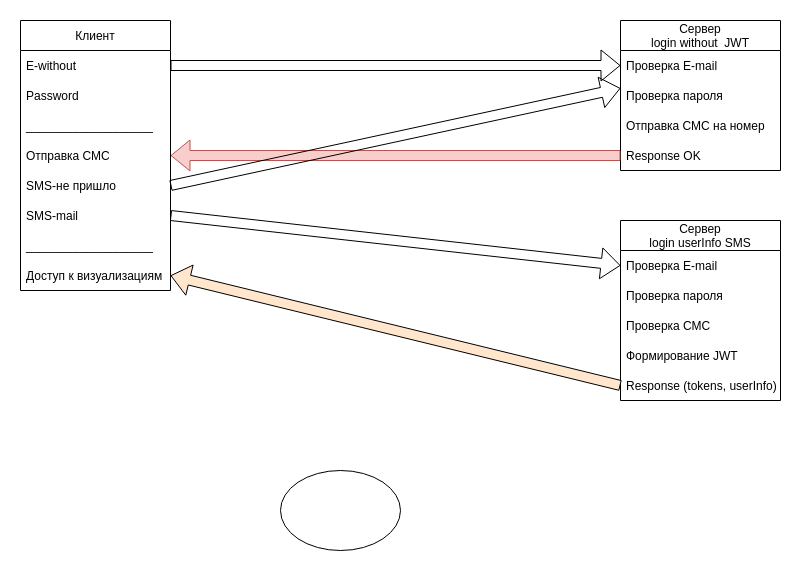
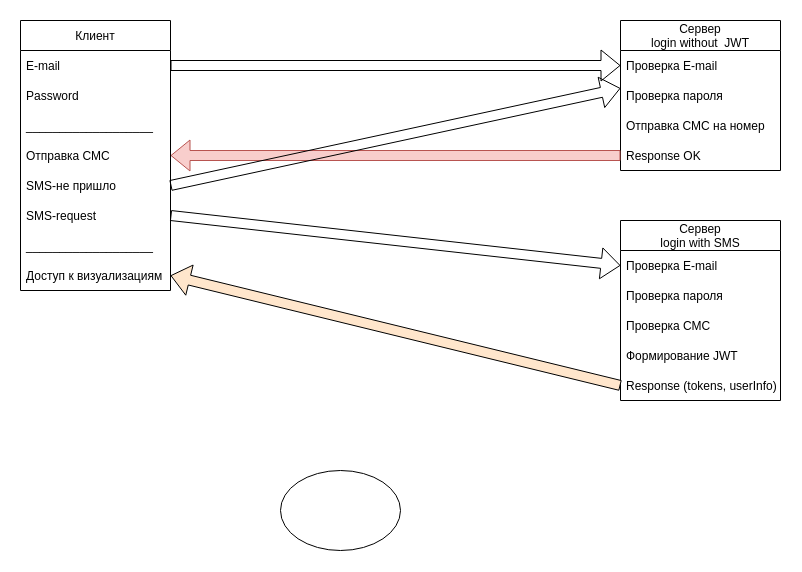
(55, 66) -> (43, 66)
(50, 216) -> (63, 216)
(700, 229) -> (700, 229)
